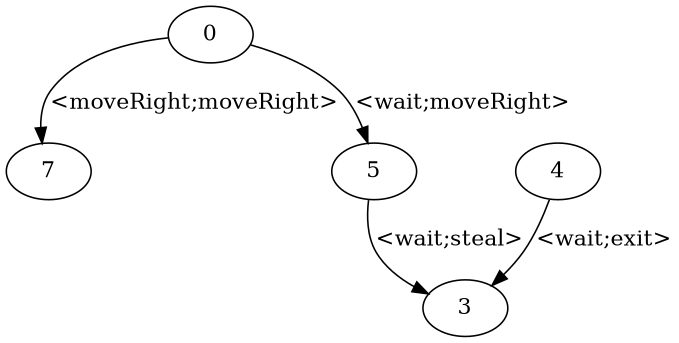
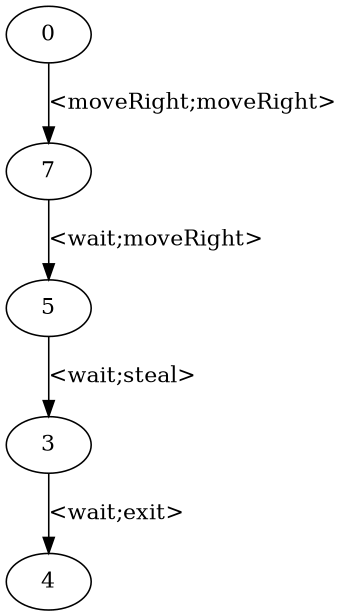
(317, 73) -> (49, 232)
(531, 240) -> (49, 505)
